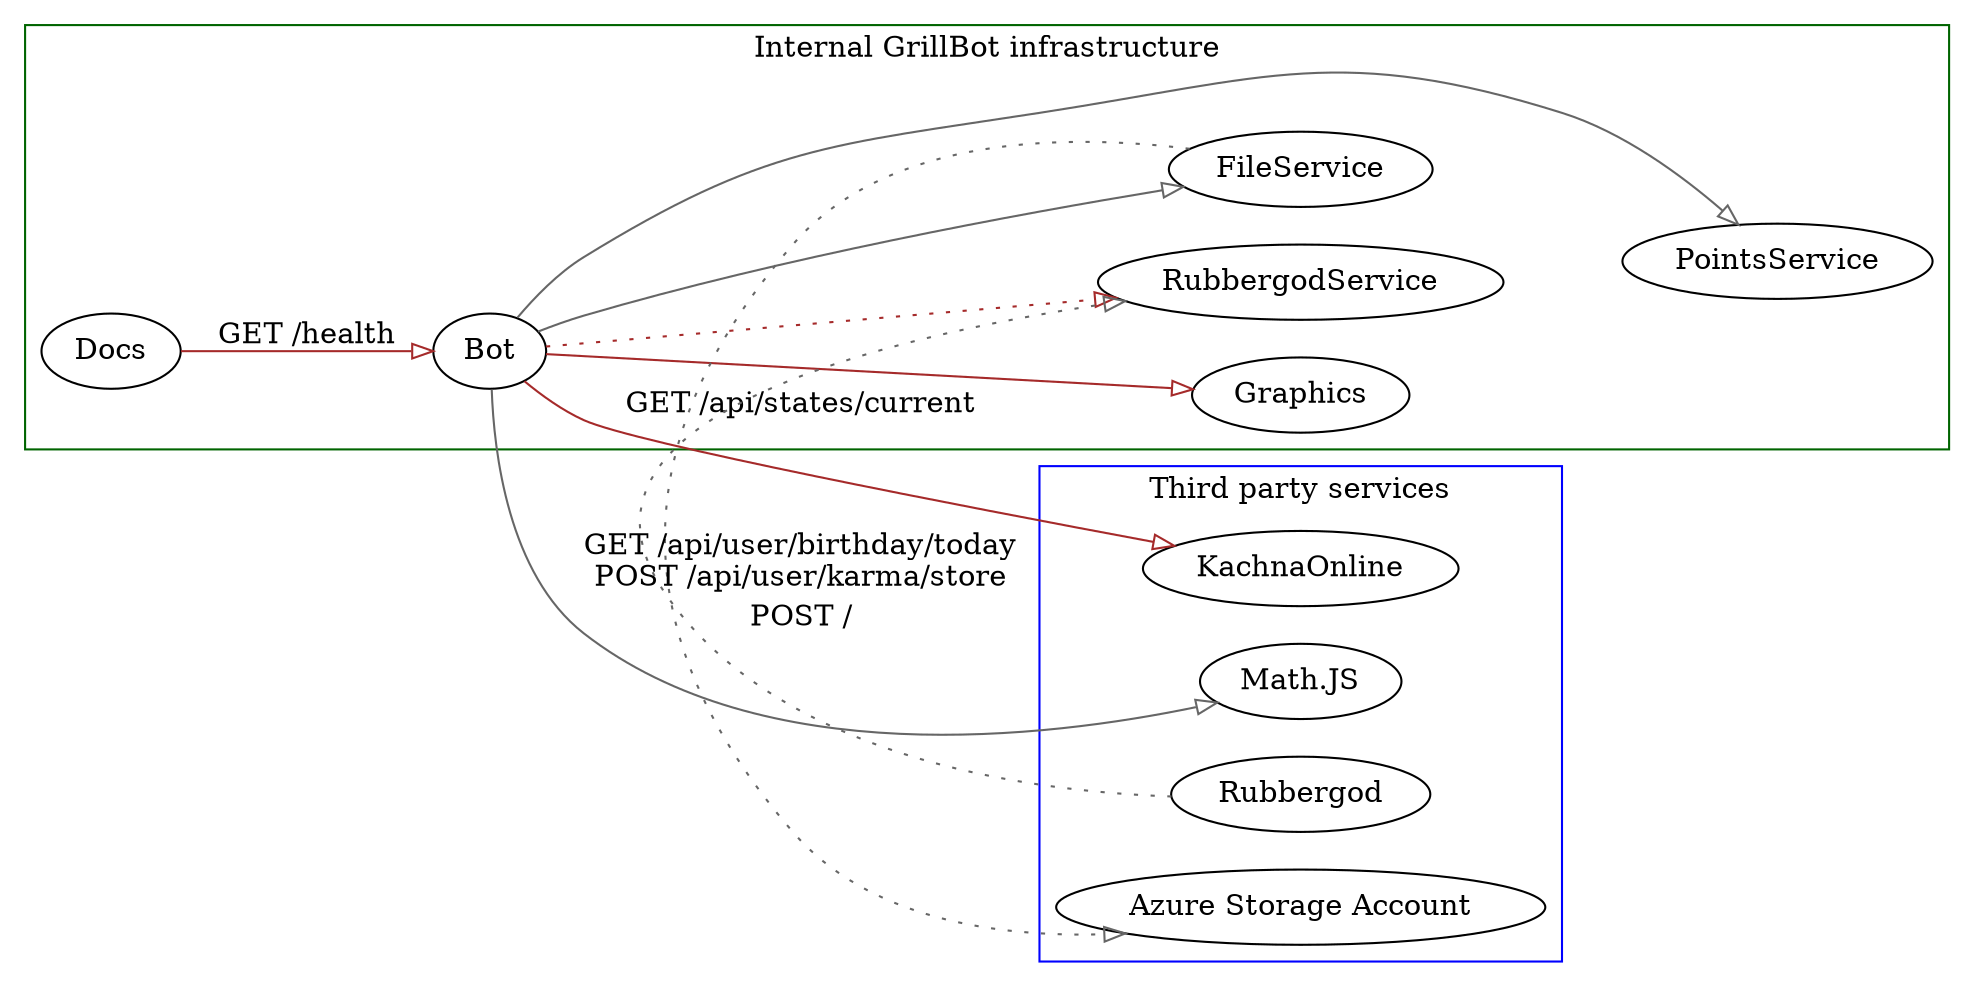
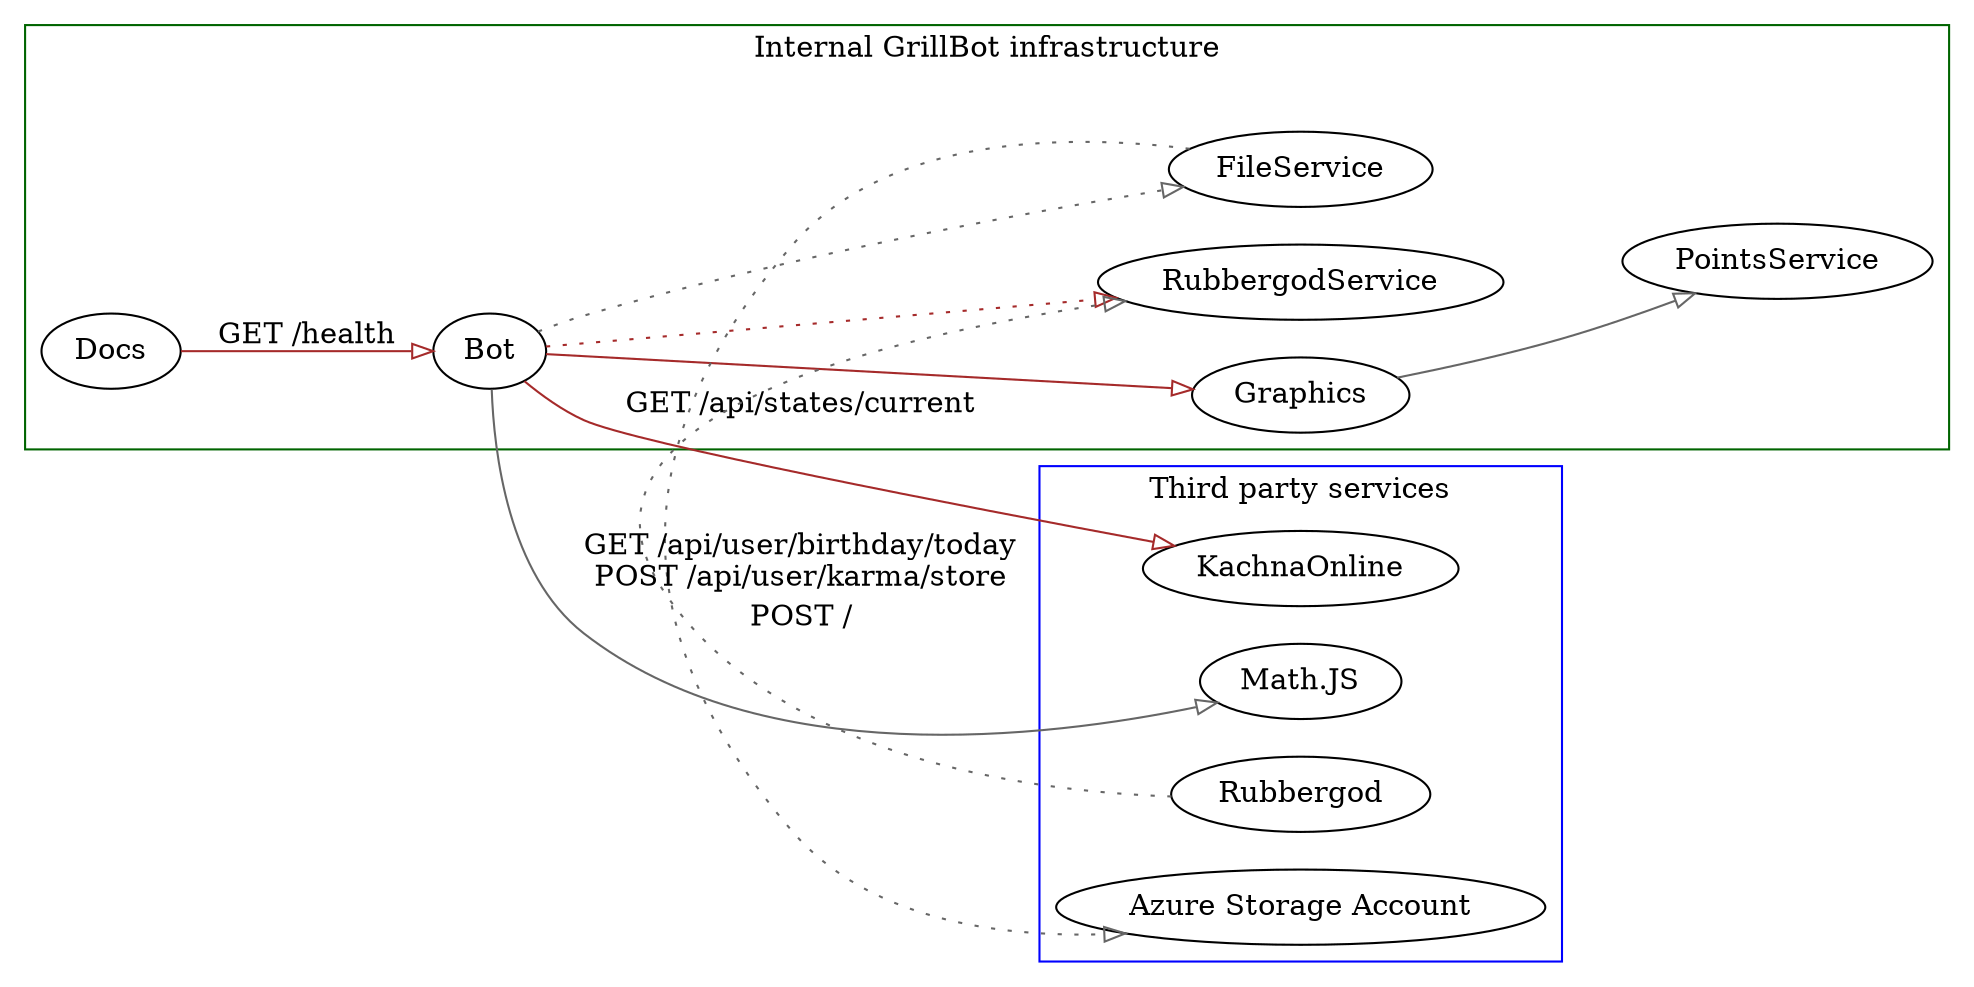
(1111, 101) -> (1538, 345)
(848, 250) -> (848, 250)
